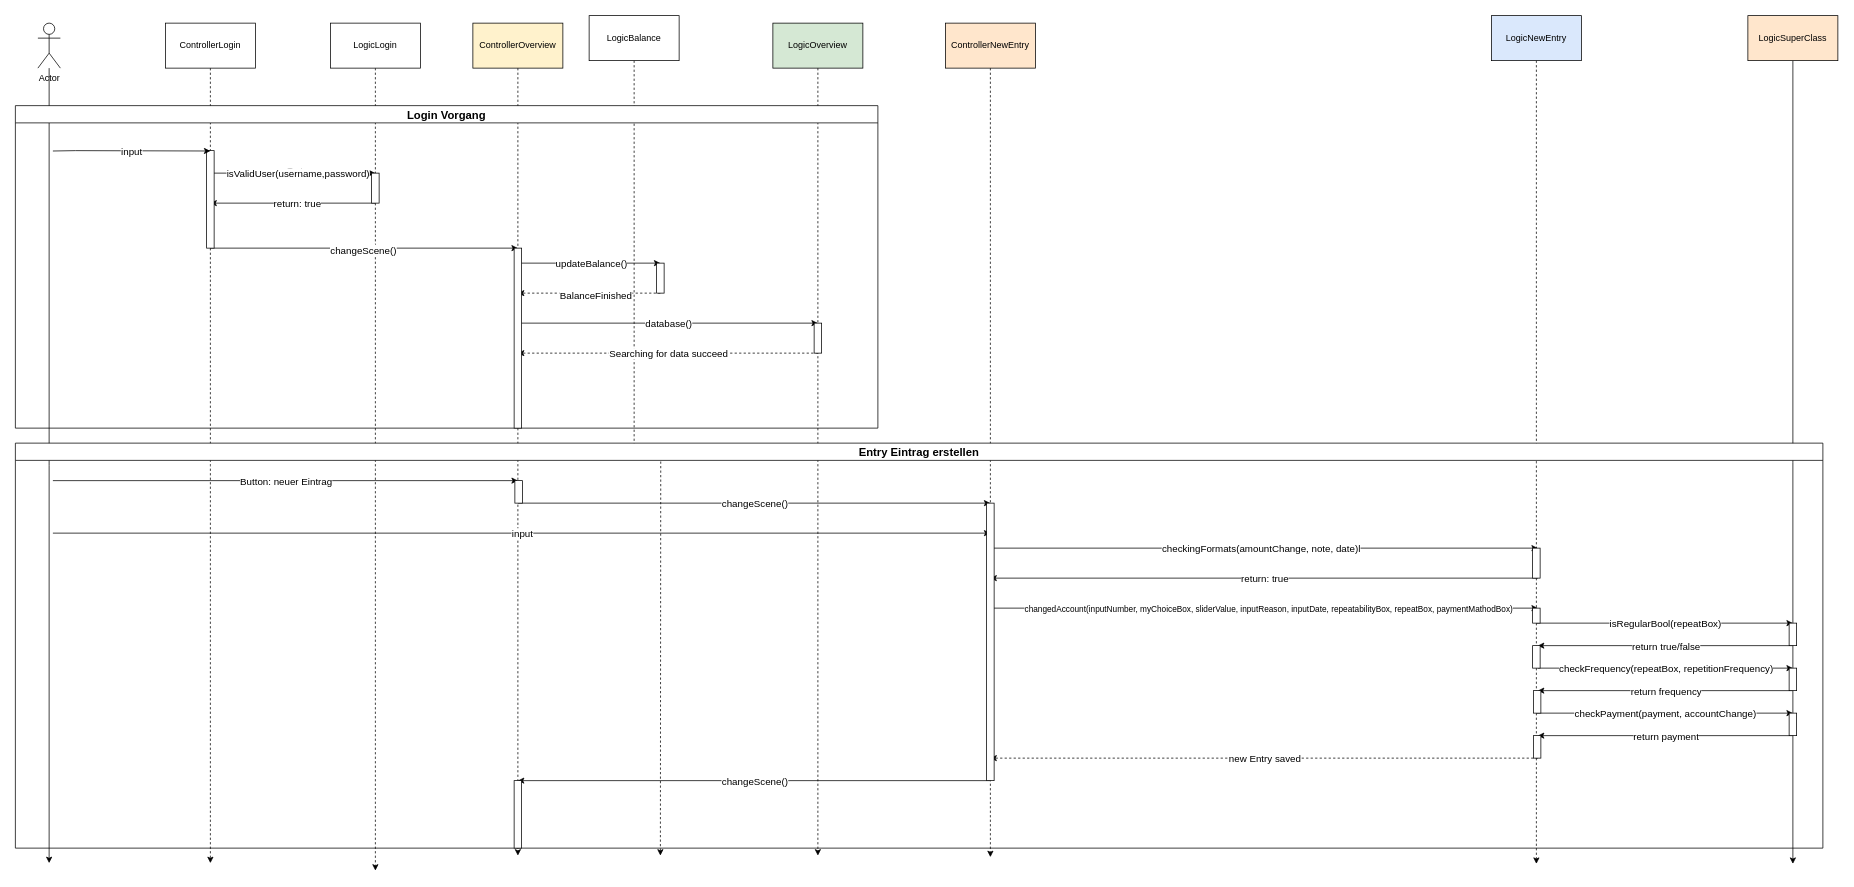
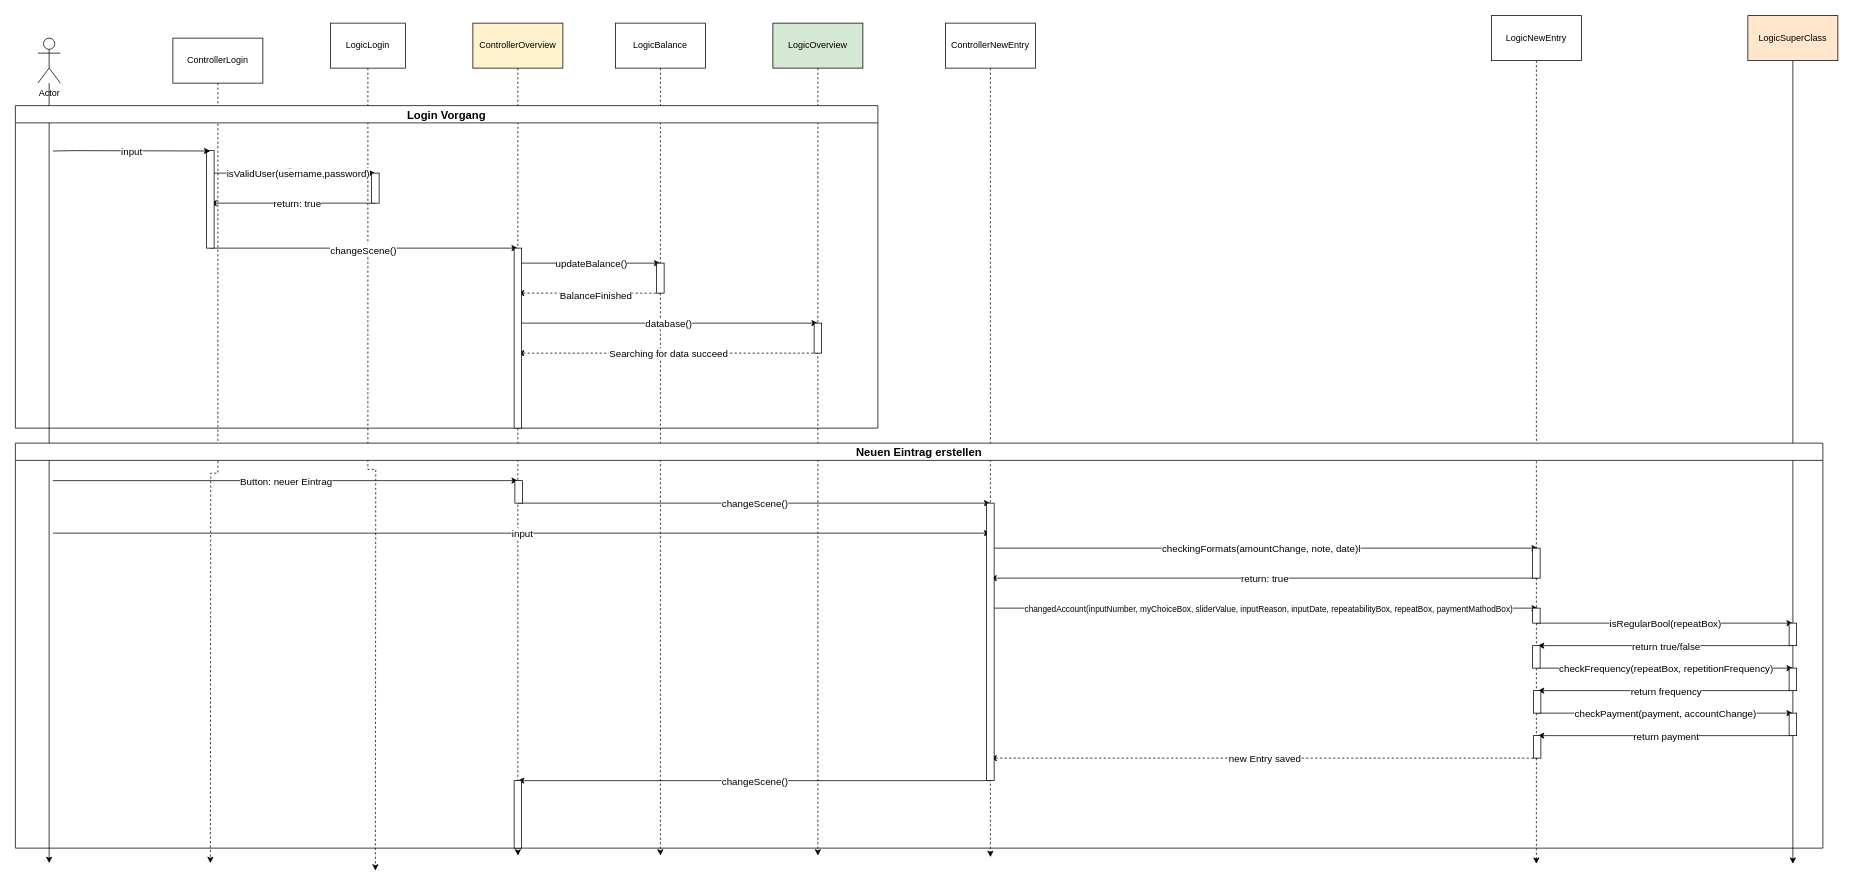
(634, 38) -> (660, 45)
(1536, 38) -> (1536, 38)
(49, 45) -> (49, 60)
(210, 45) -> (218, 60)
(375, 45) -> (368, 45)
(990, 45) -> (990, 45)
(919, 452) -> (919, 452)
